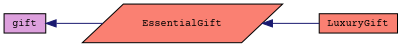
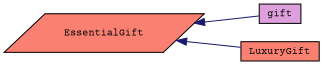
(80, 23) -> (232, 19)
